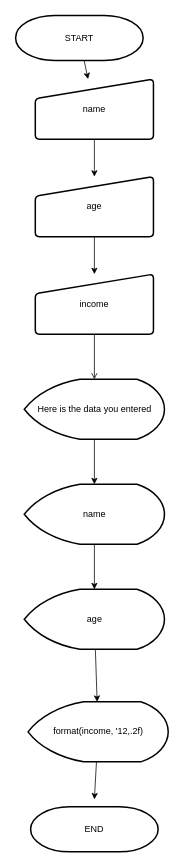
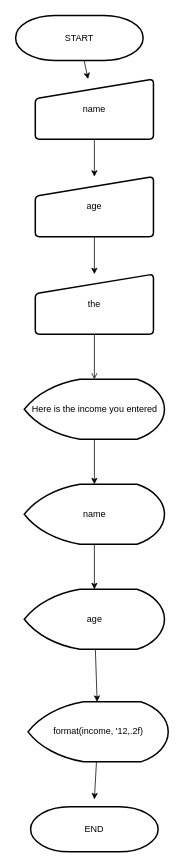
(94, 304) -> (94, 304)
(95, 409) -> (95, 409)
